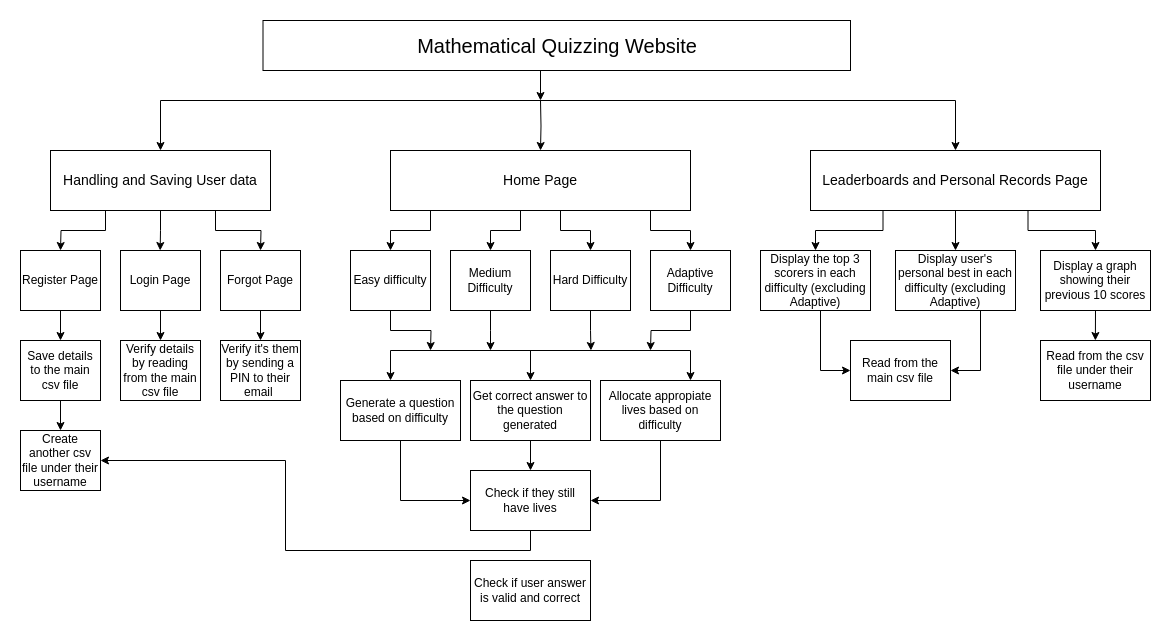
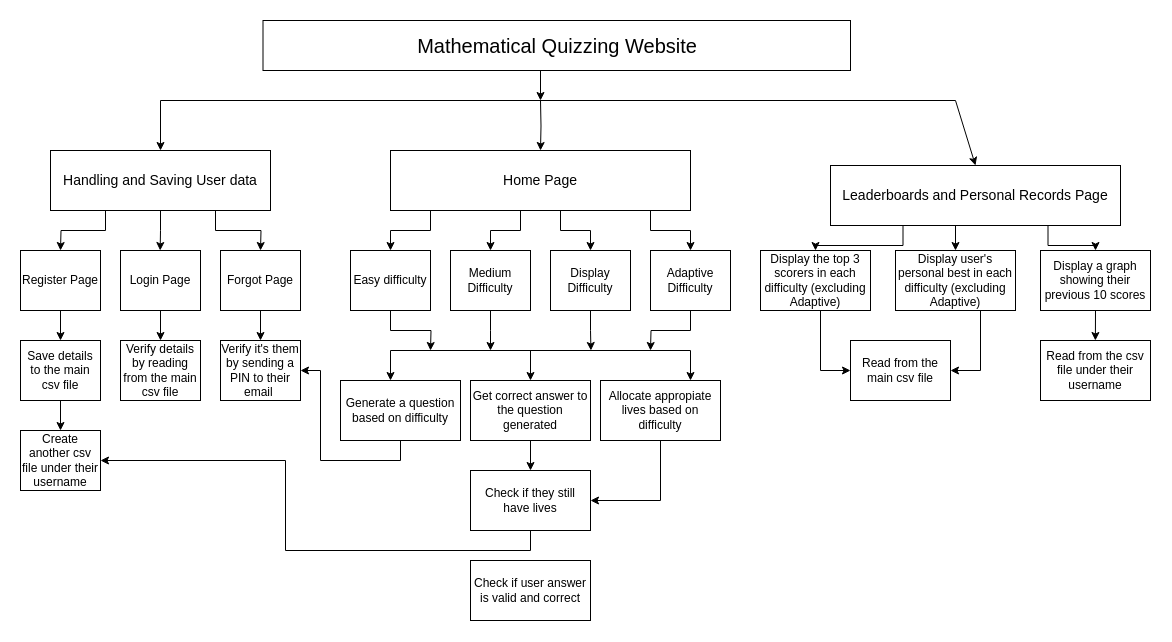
(956, 181) -> (976, 196)
(591, 281) -> (591, 281)
(411, 501) -> (321, 451)
